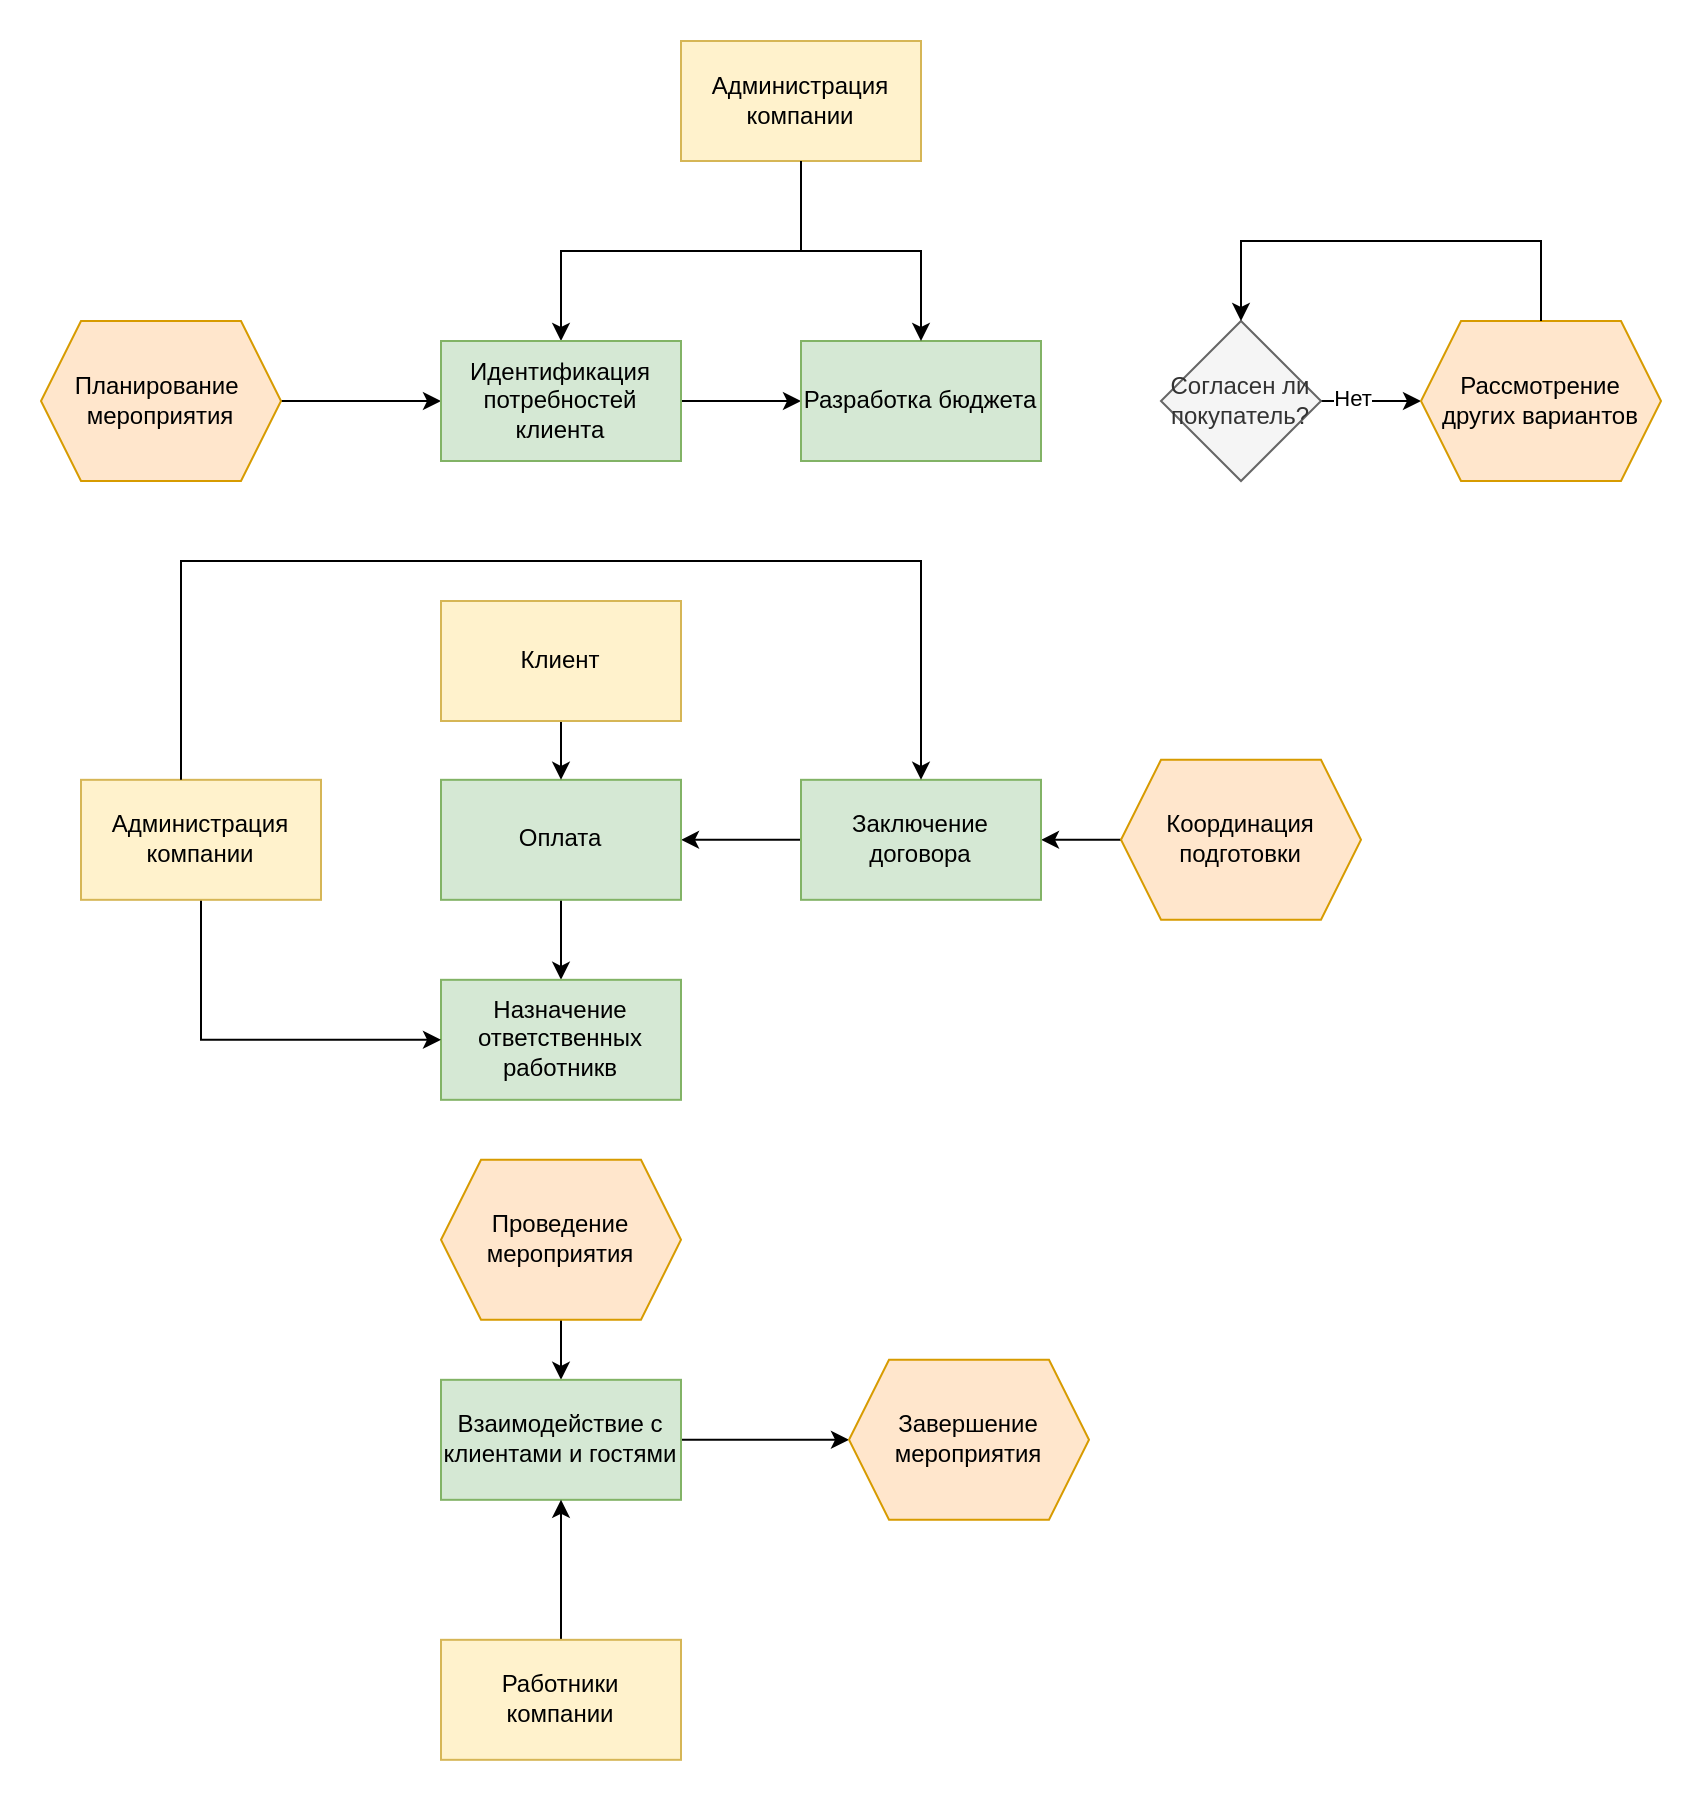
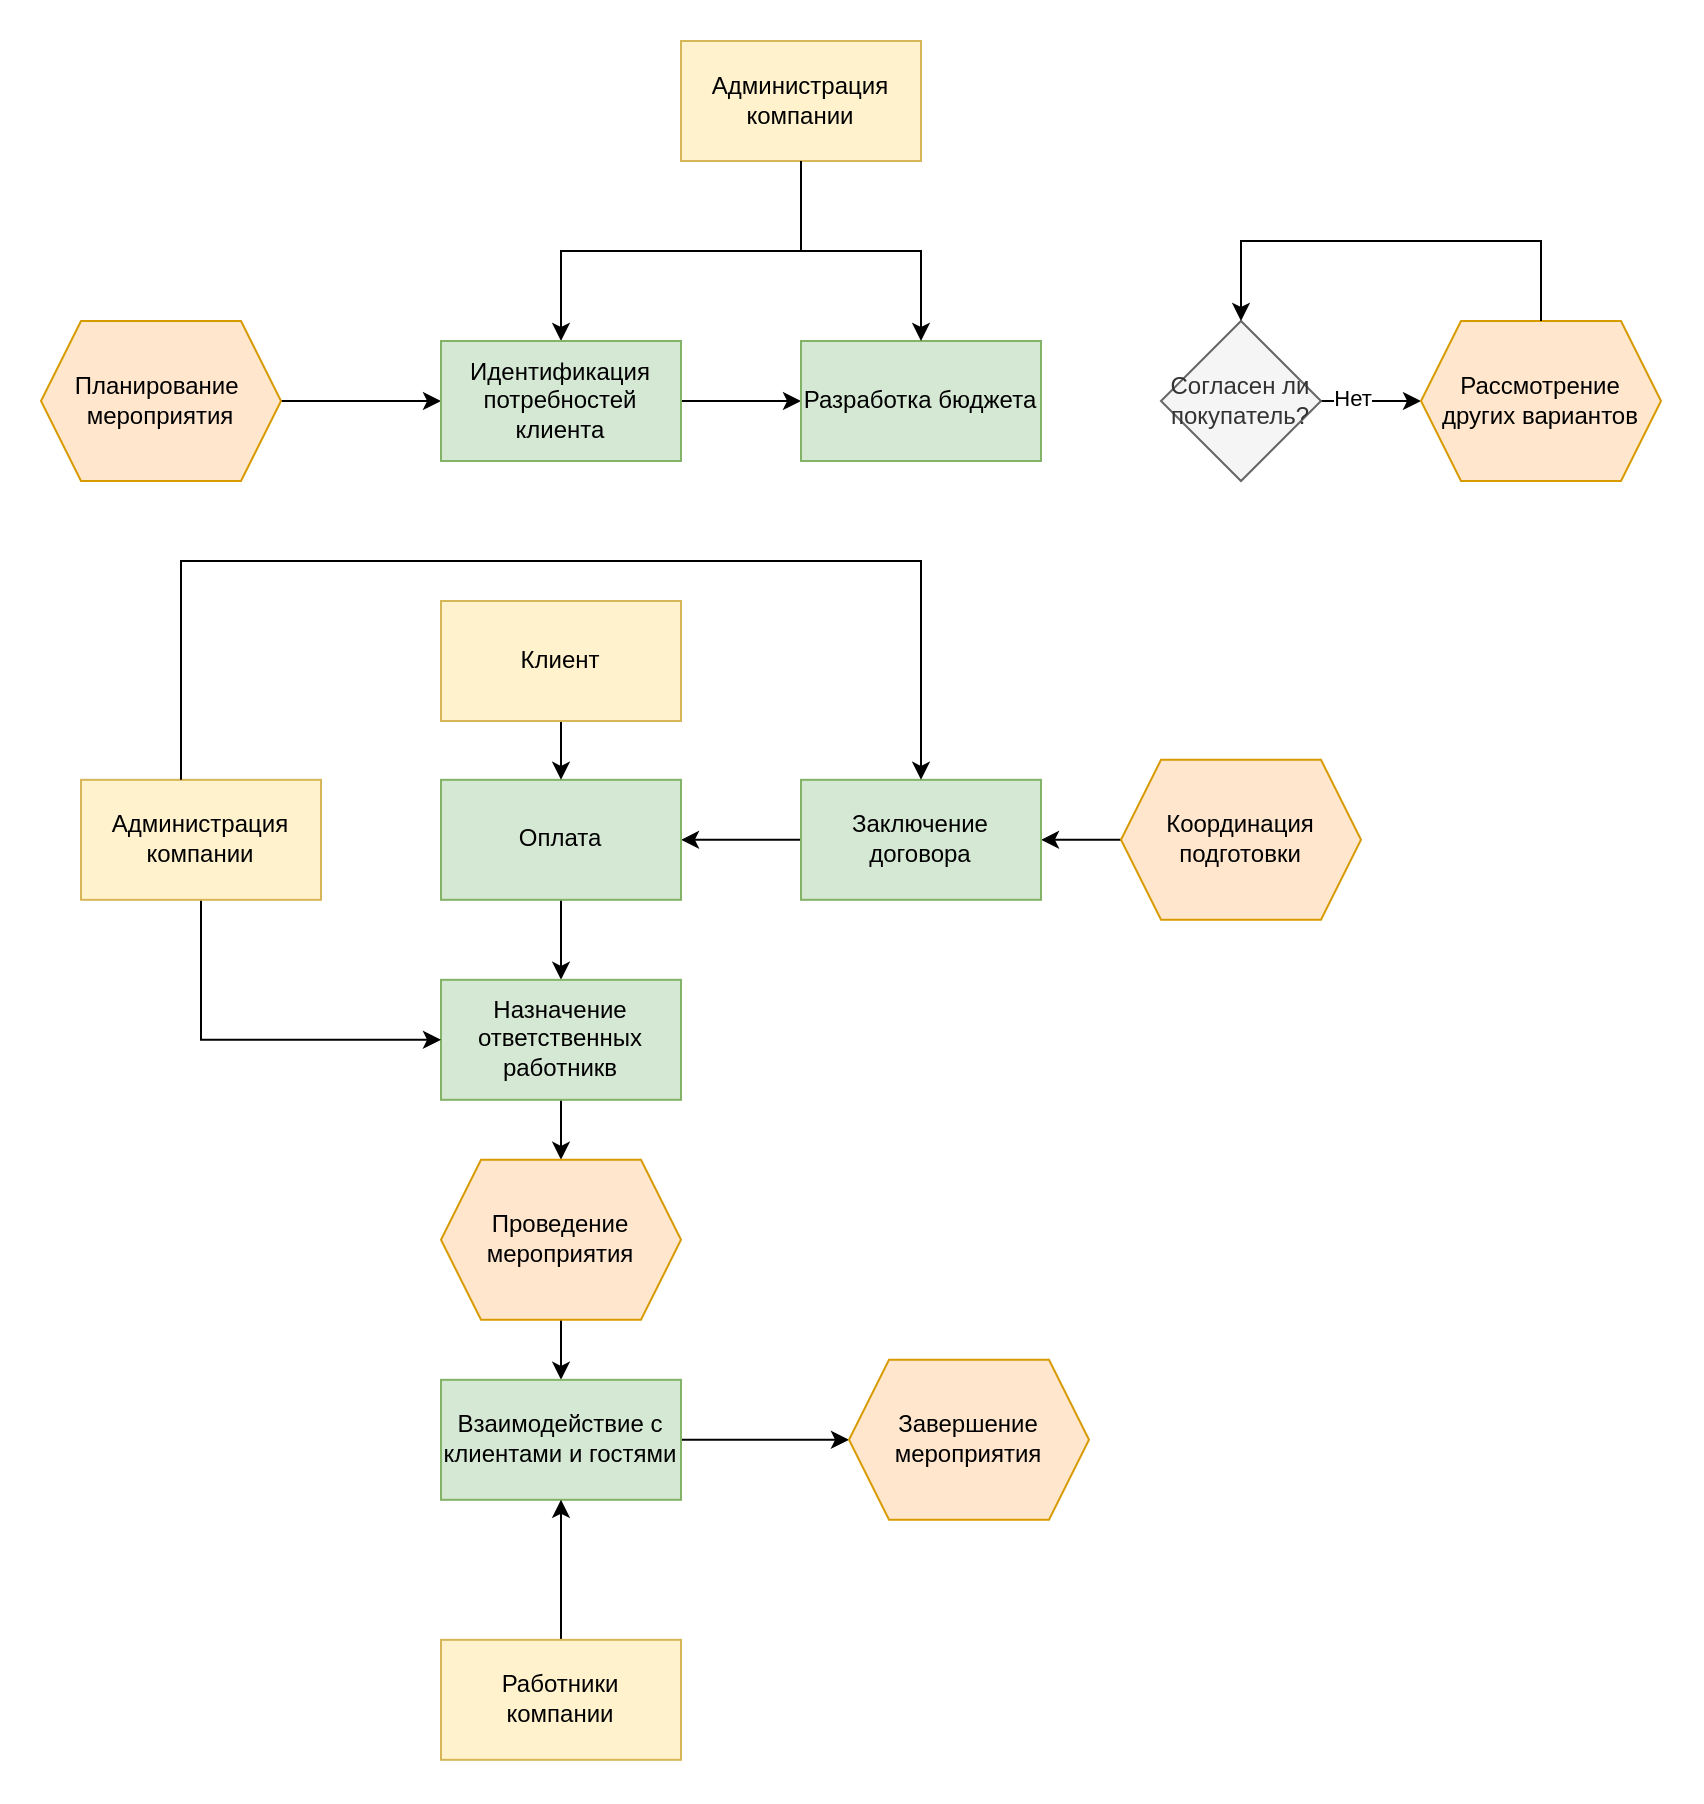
none -> (561, 1136)
